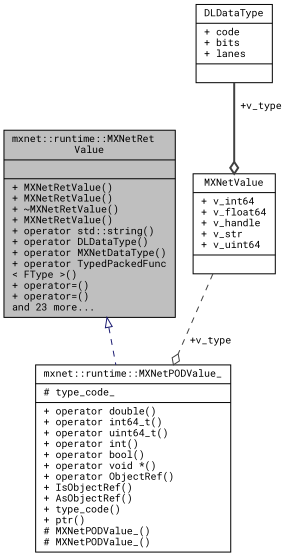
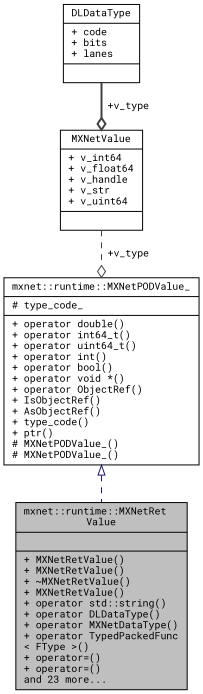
(112, 346) -> (102, 489)
